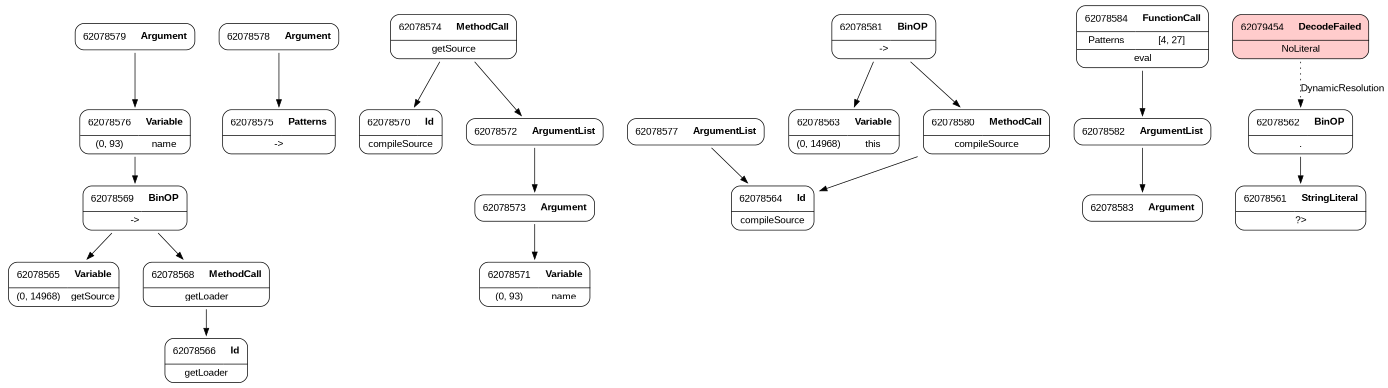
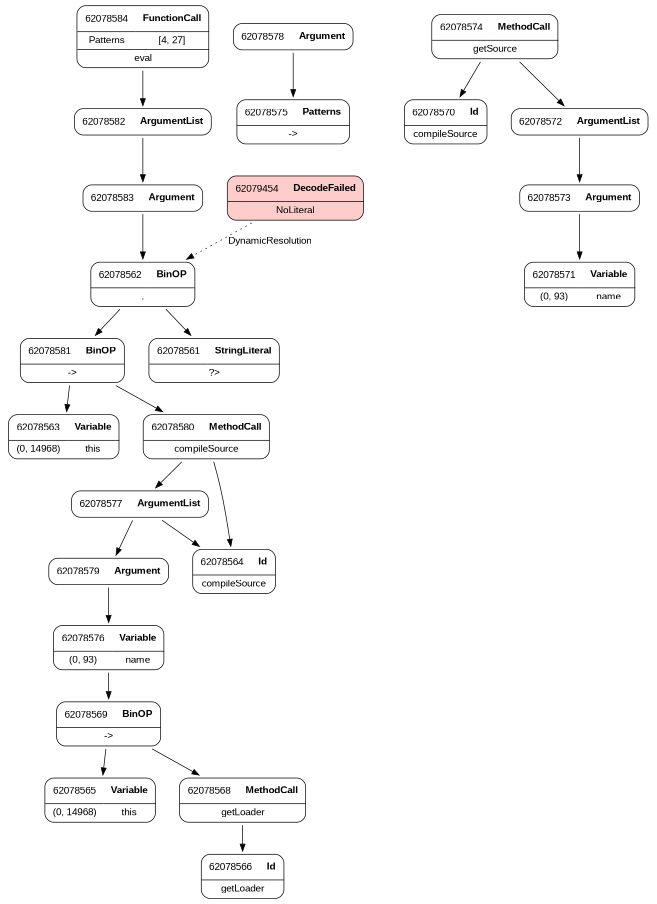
none -> (143, 233)
(93, 296) -> (129, 812)
none -> (110, 320)
none -> (171, 472)
none -> (126, 535)
